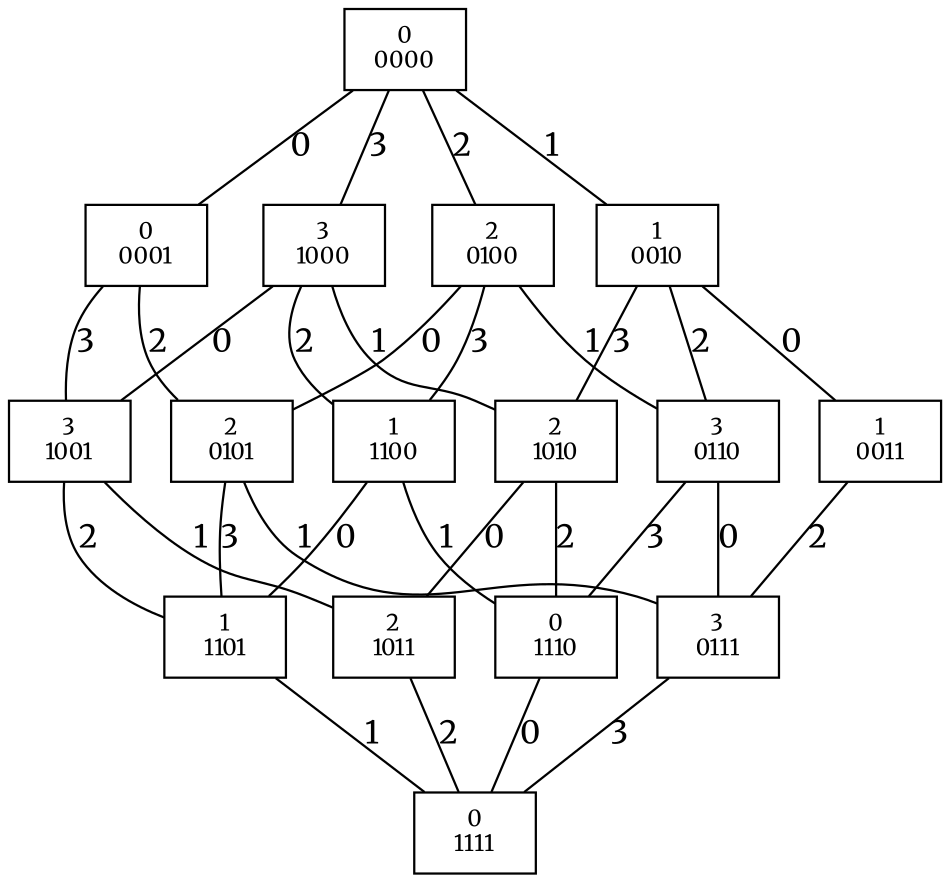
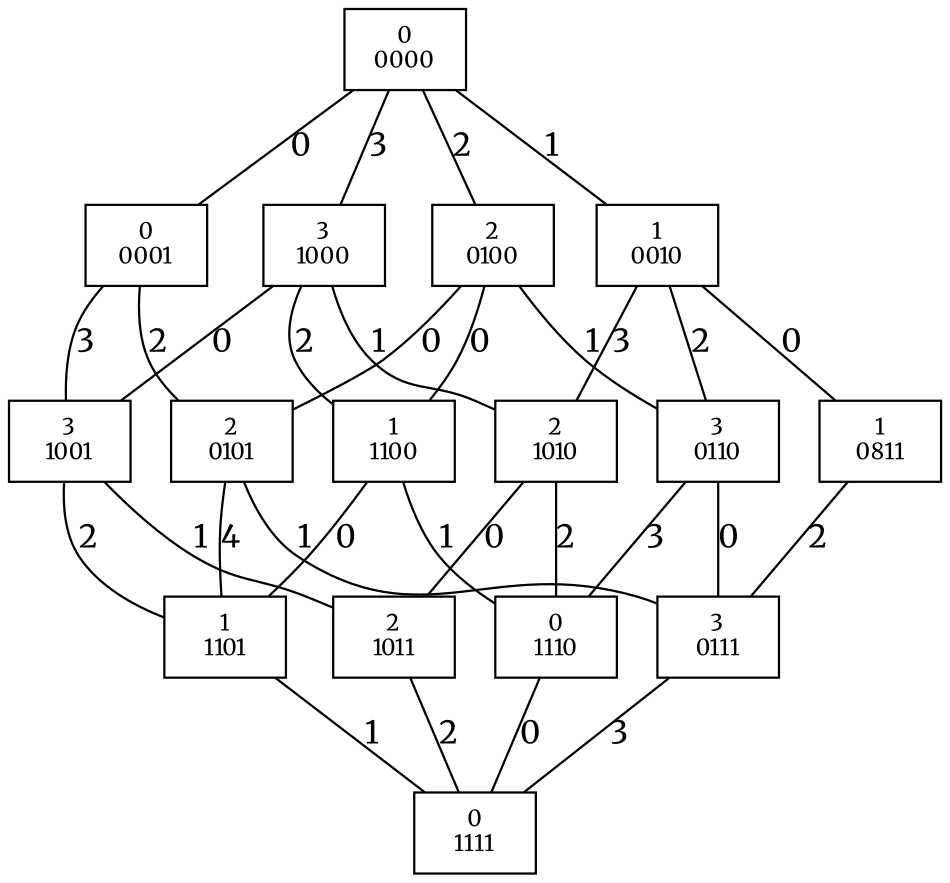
(481, 343) -> (481, 343)
(880, 441) -> (880, 441)
(231, 539) -> (231, 539)
